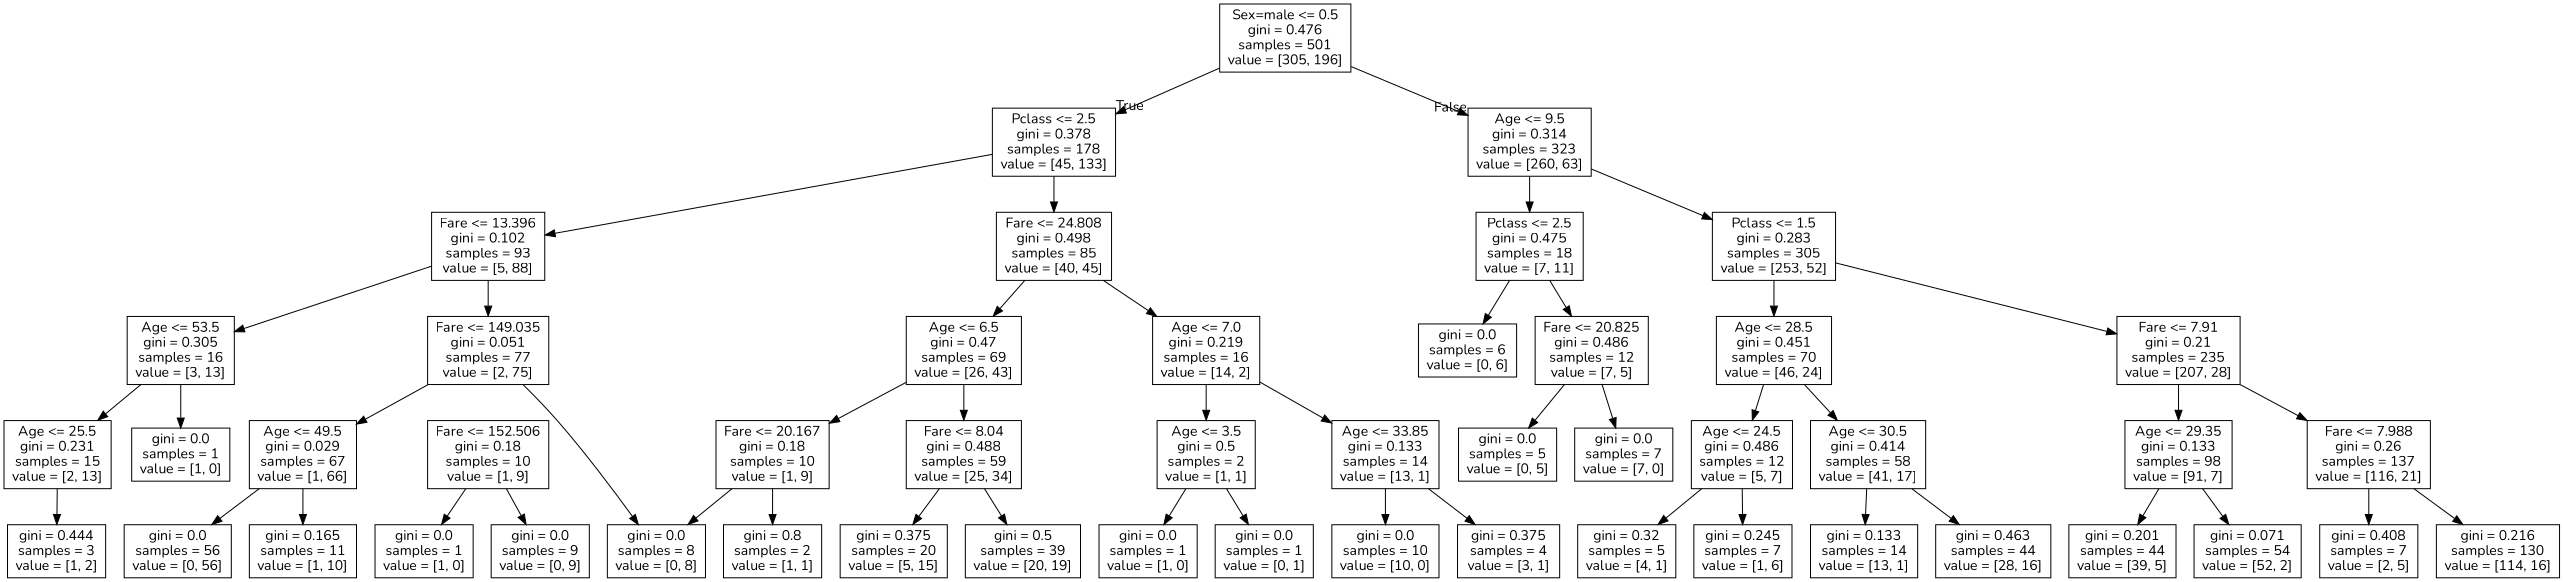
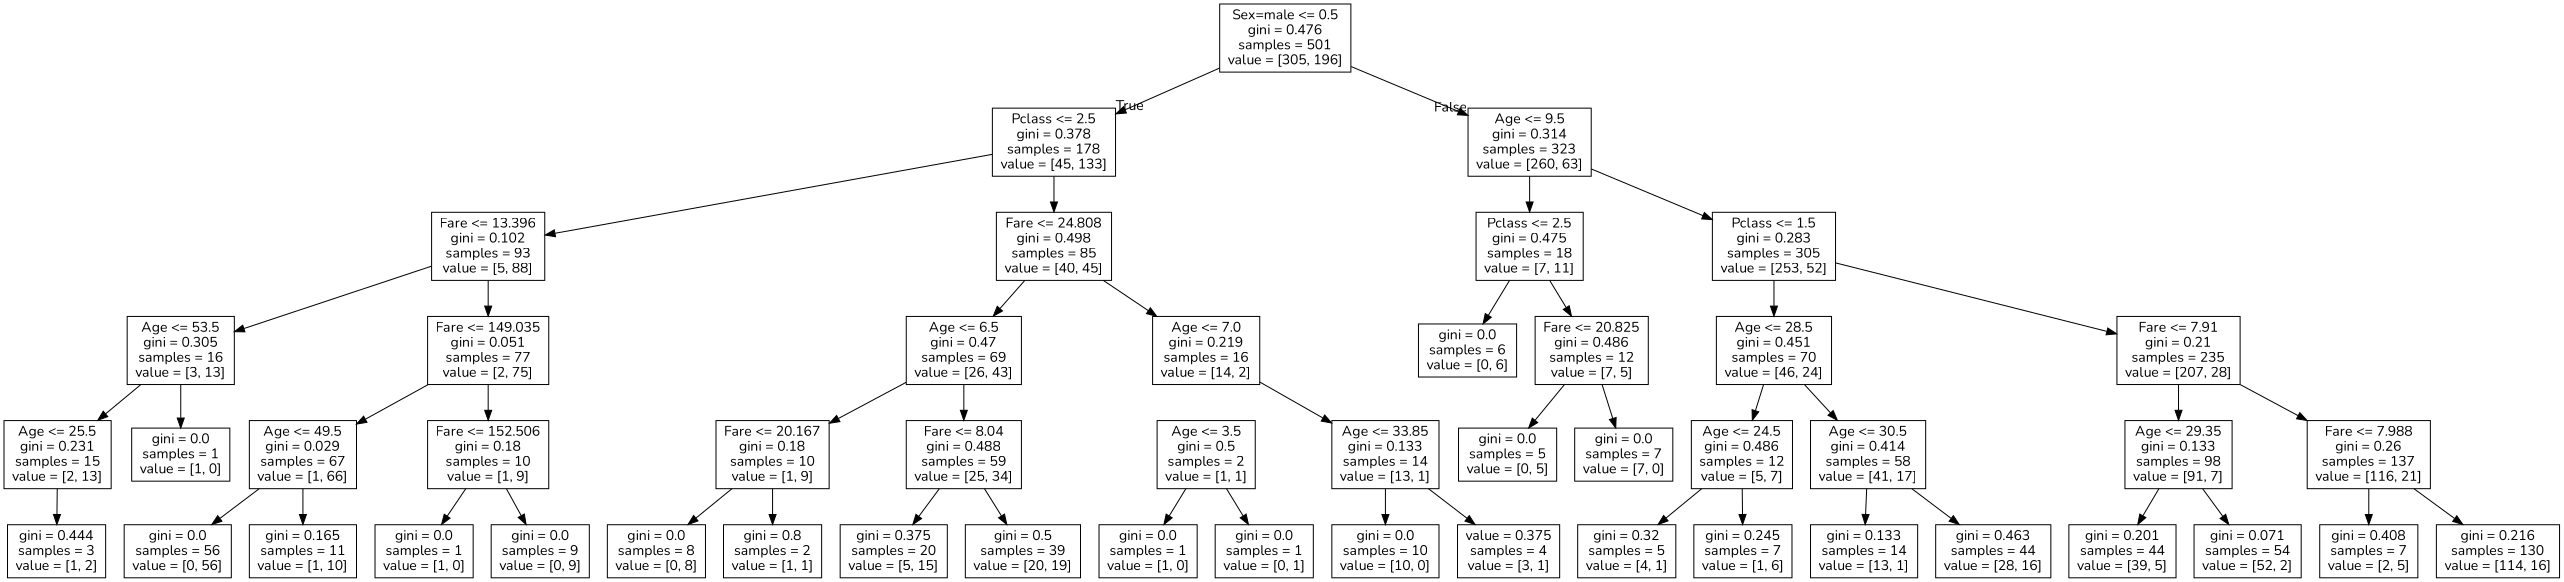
(1206, 397) -> none
(580, 448) -> (488, 397)
(1509, 551) -> (1509, 551)
